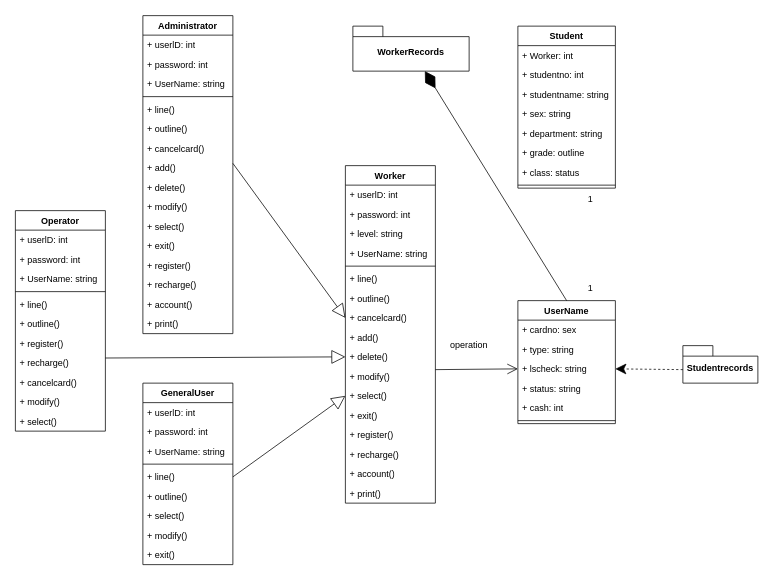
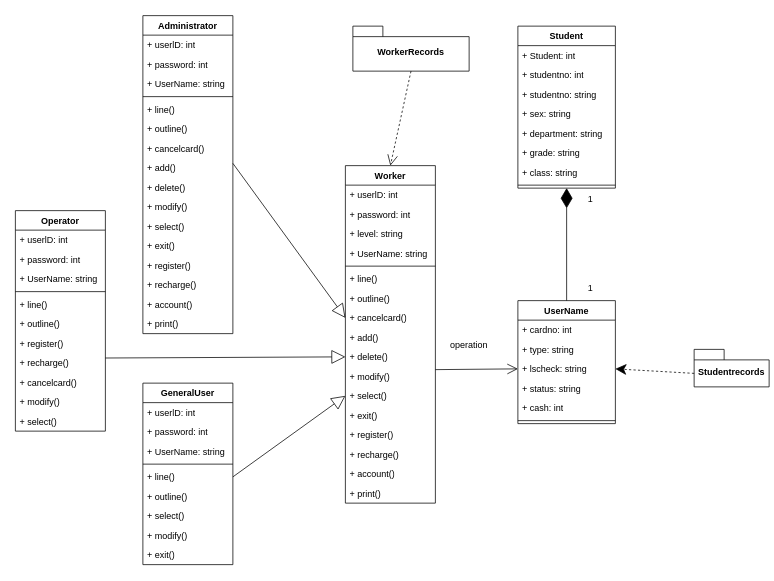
(550, 56) -> (553, 56)
(567, 100) -> (566, 95)
none -> (401, 117)
(557, 154) -> (555, 154)
(555, 173) -> (554, 173)
(501, 194) -> (567, 254)
(552, 331) -> (550, 331)
(720, 364) -> (732, 368)
